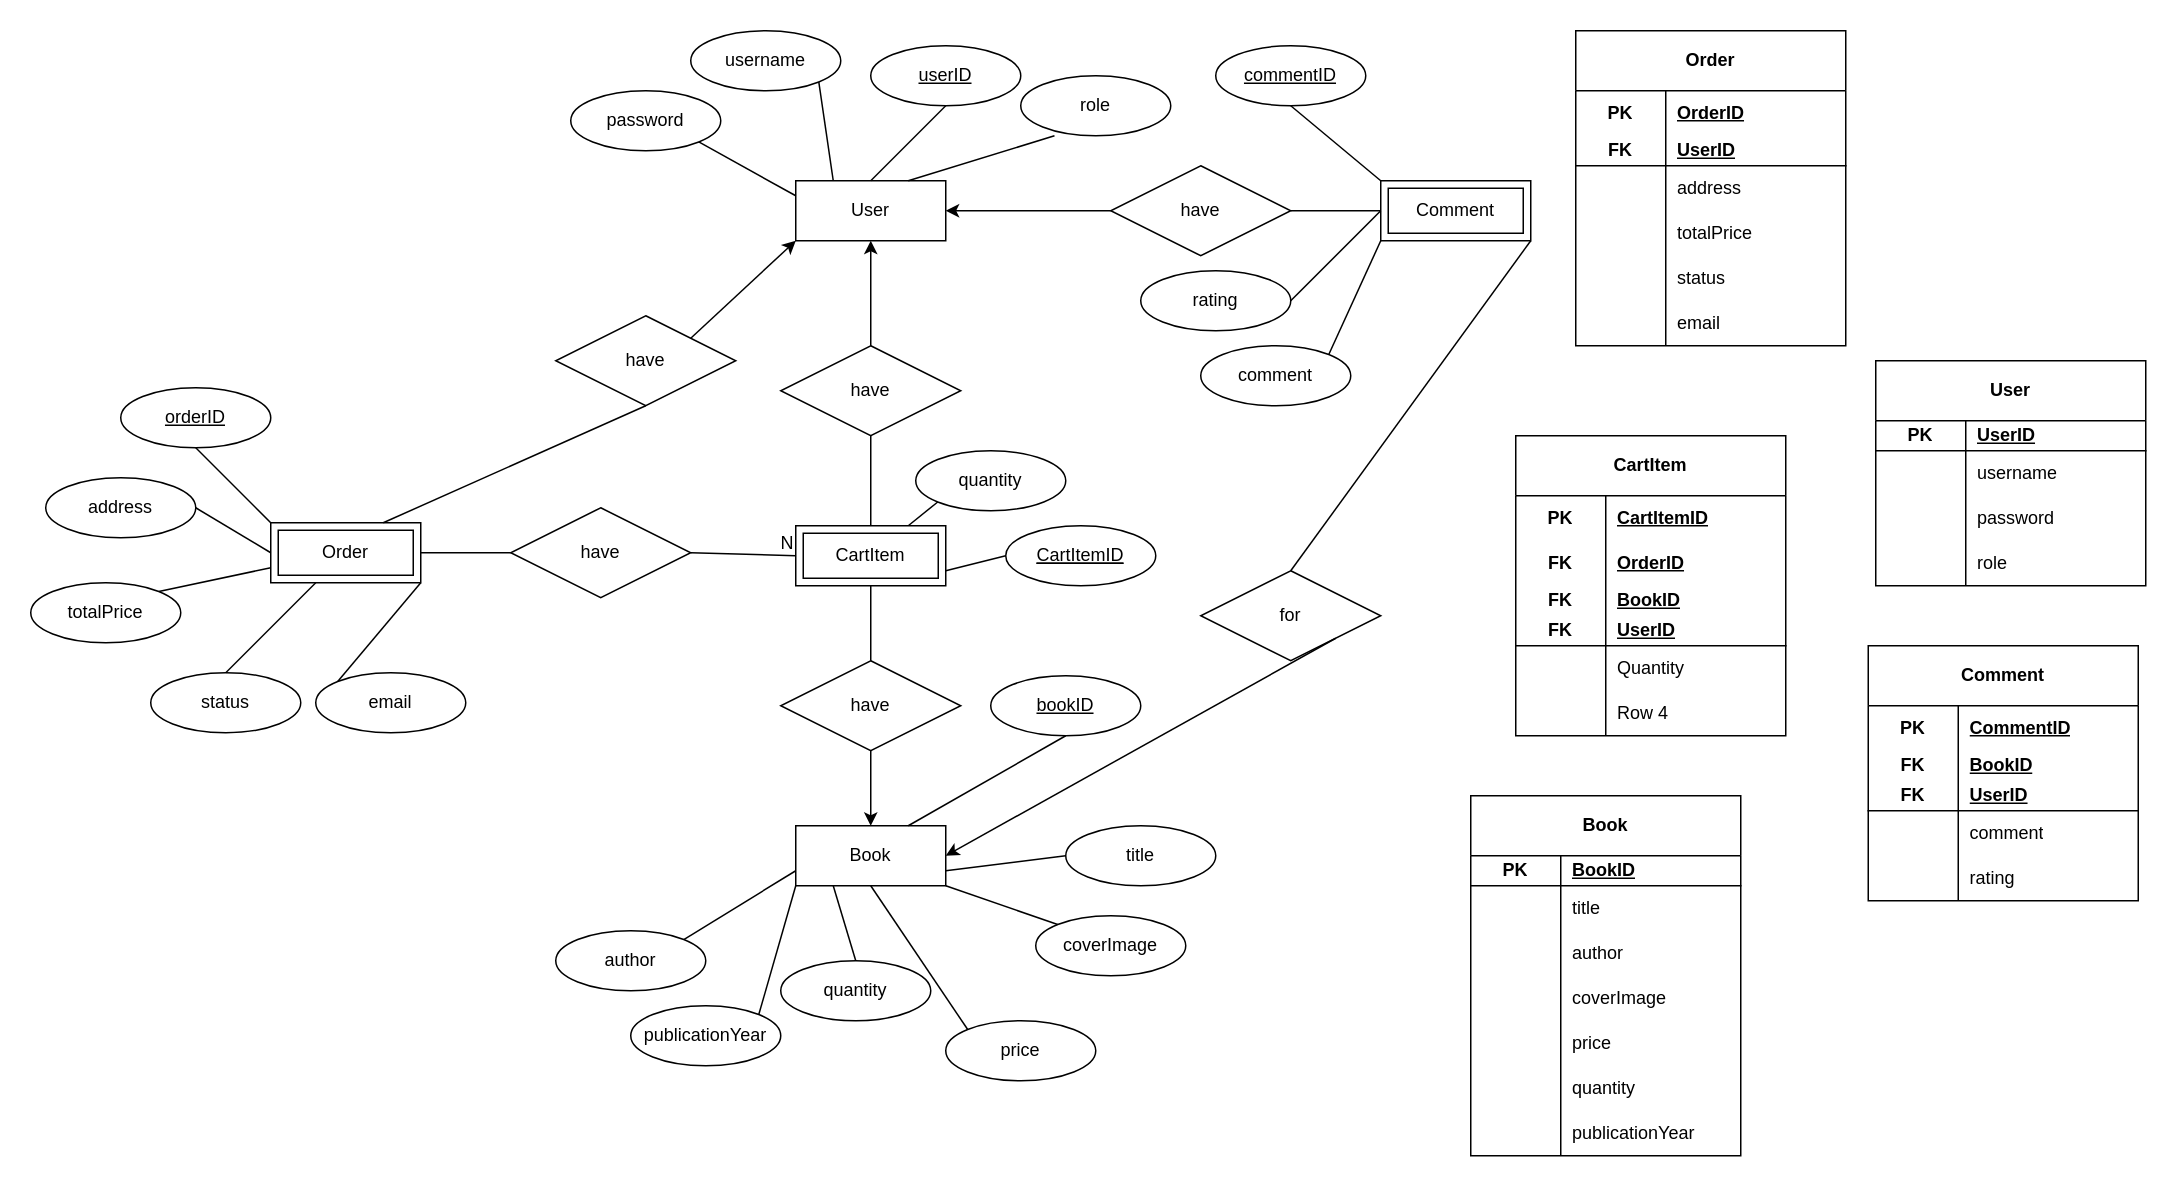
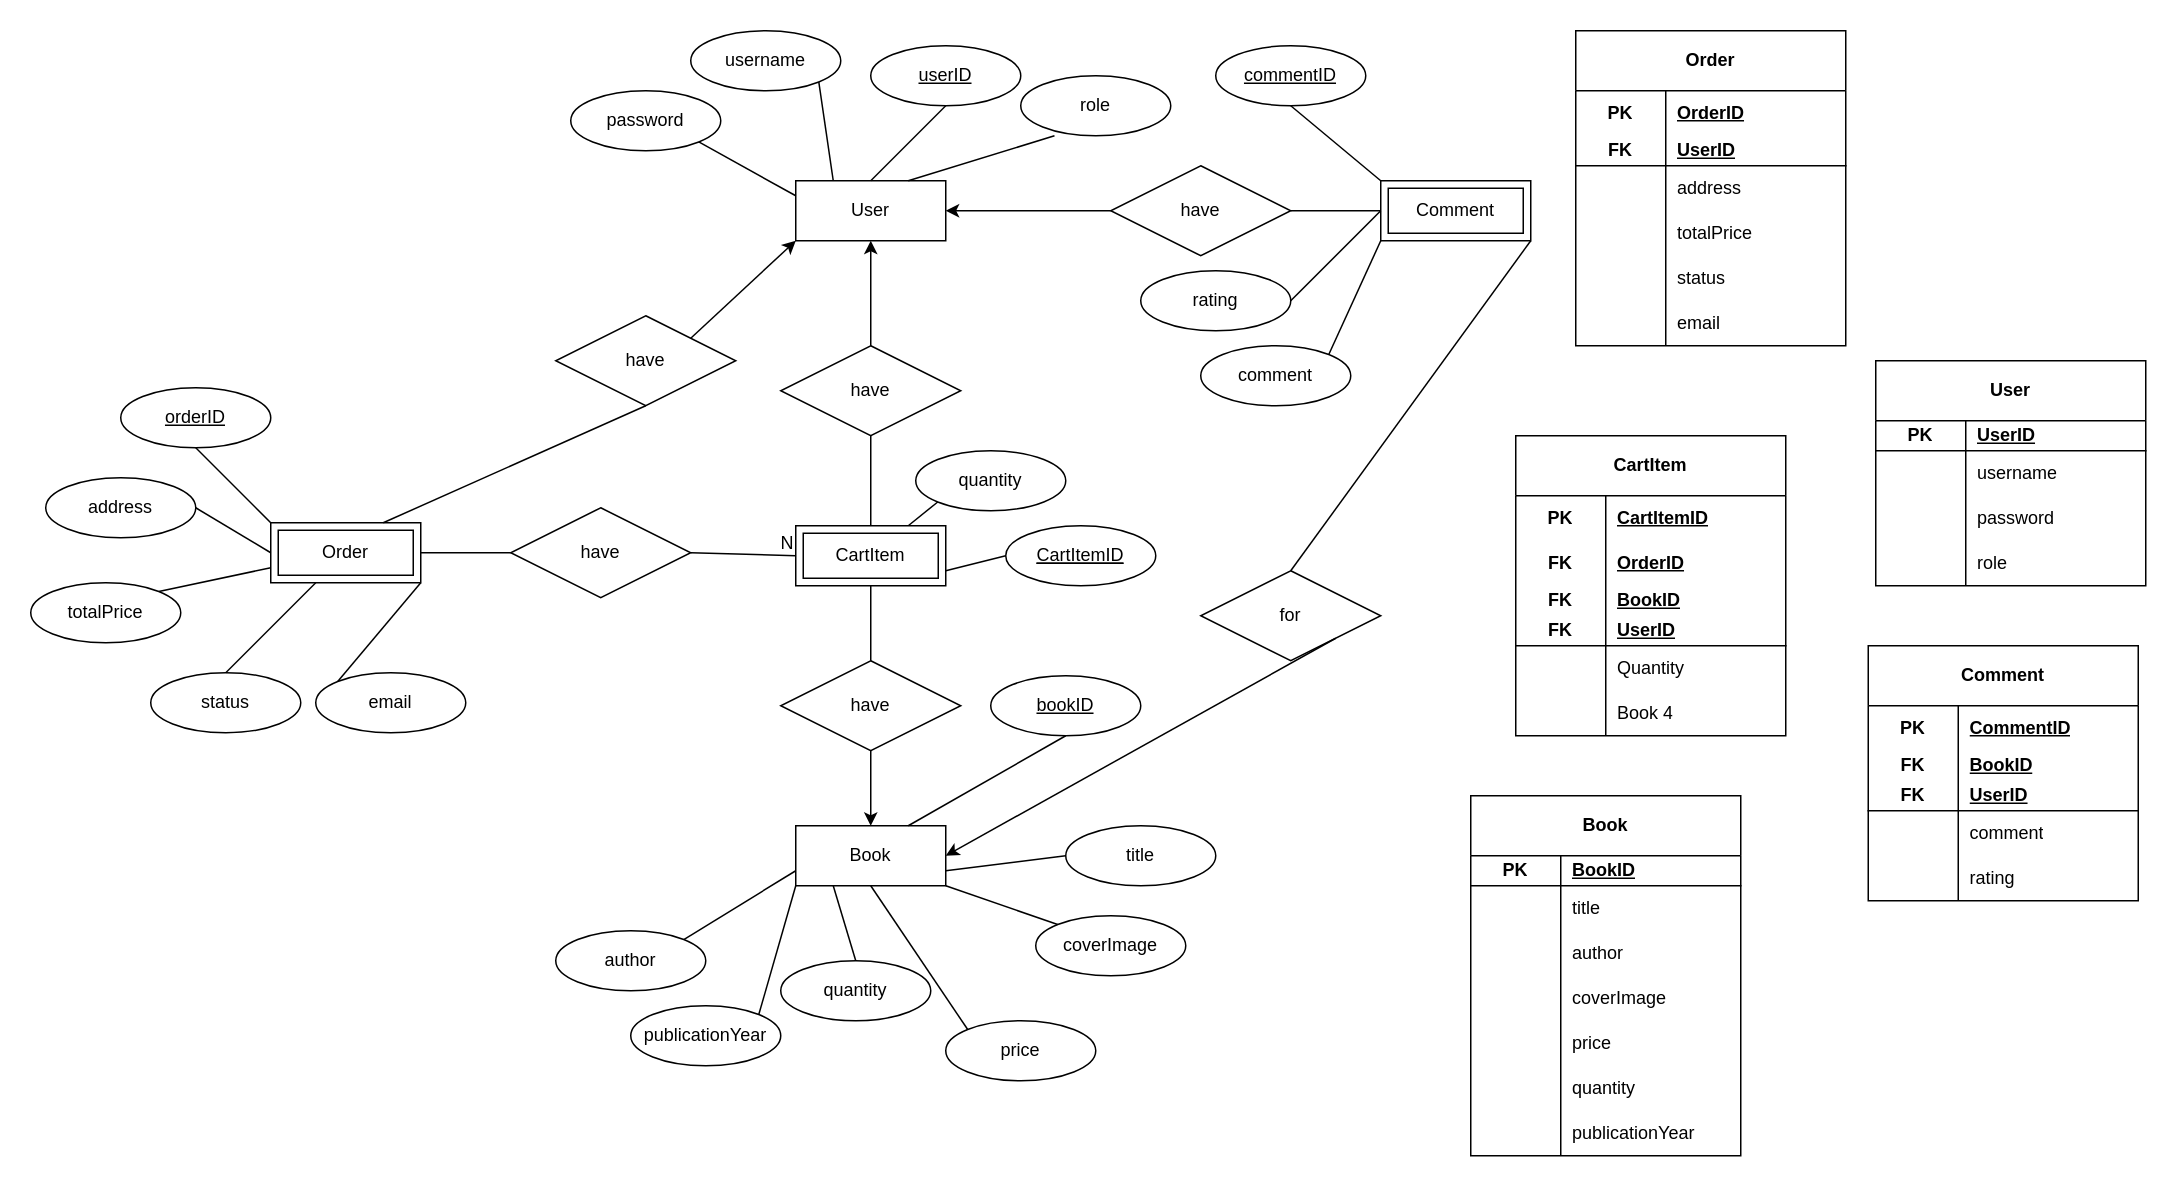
(1641, 713) -> (1646, 713)
